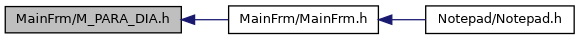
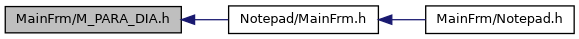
(304, 20) -> (304, 20)
(500, 20) -> (500, 20)
